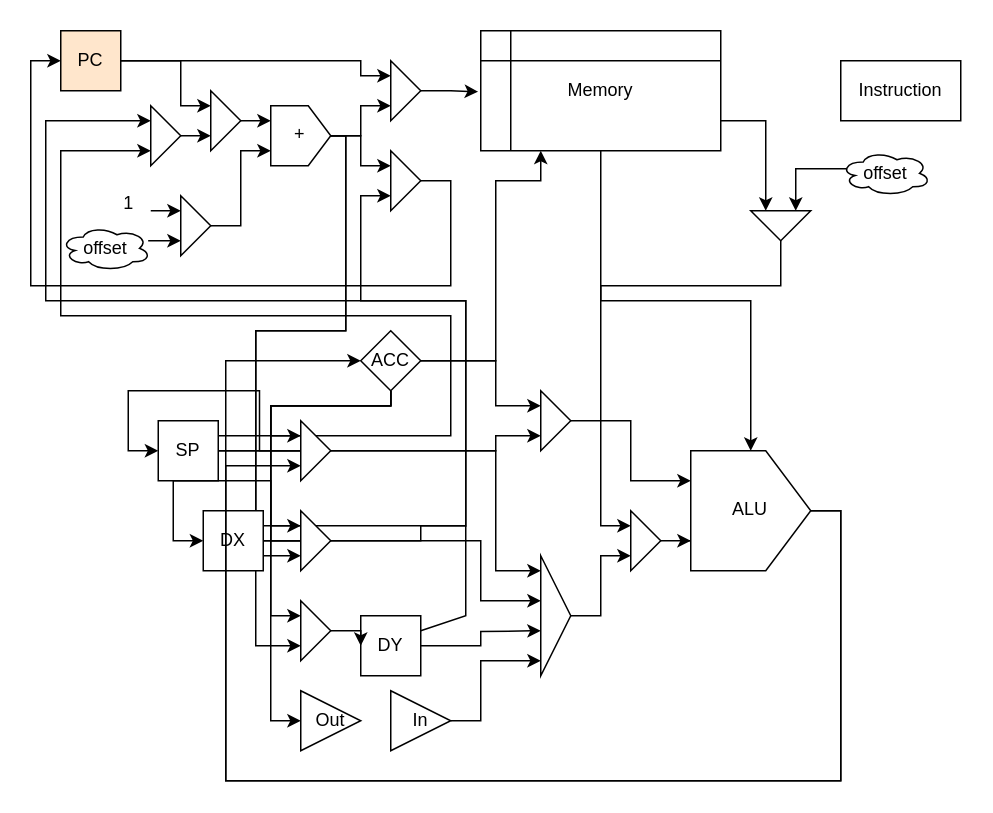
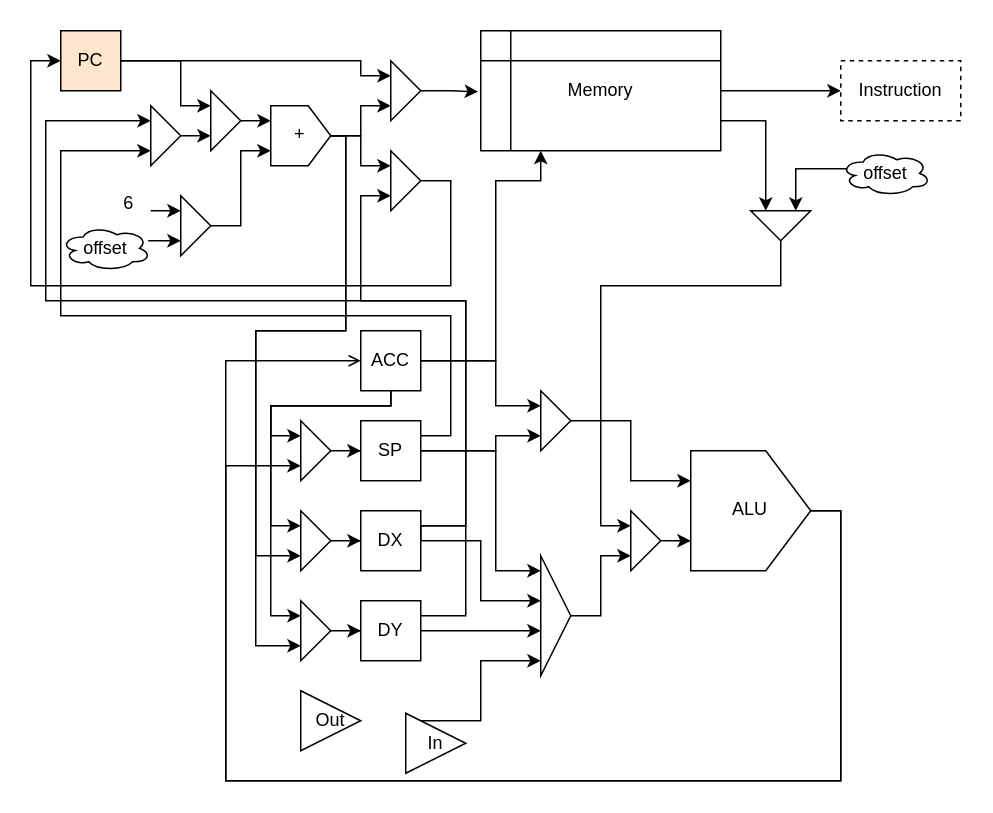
(901, 91) -> (901, 91)
(129, 203) -> (129, 203)
(747, 301) -> (776, 91)
(349, 361) -> (351, 361)
(391, 361) -> (391, 361)
(188, 451) -> (391, 451)
(233, 541) -> (391, 541)
(391, 646) -> (391, 631)
(271, 679) -> none
(421, 721) -> (436, 743)
